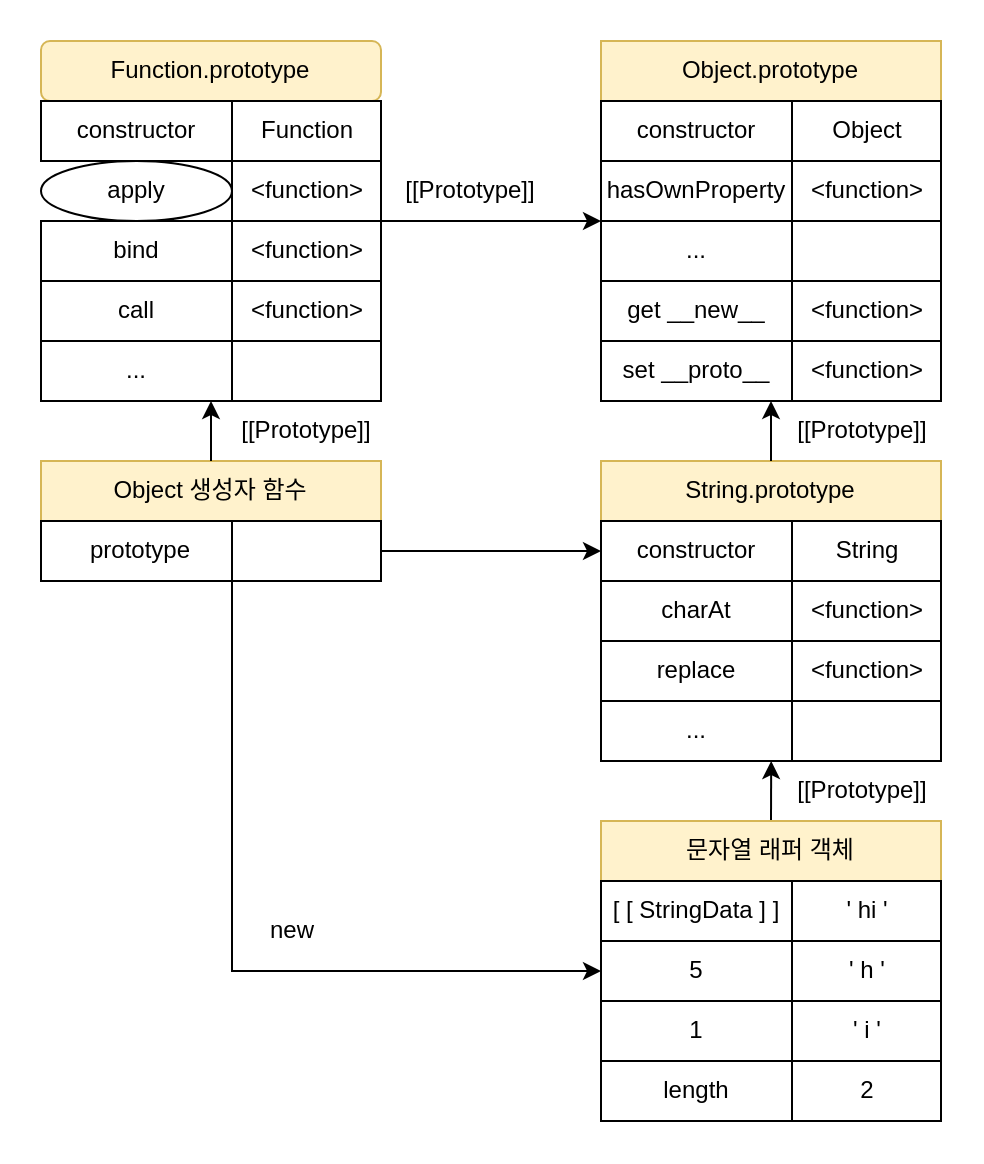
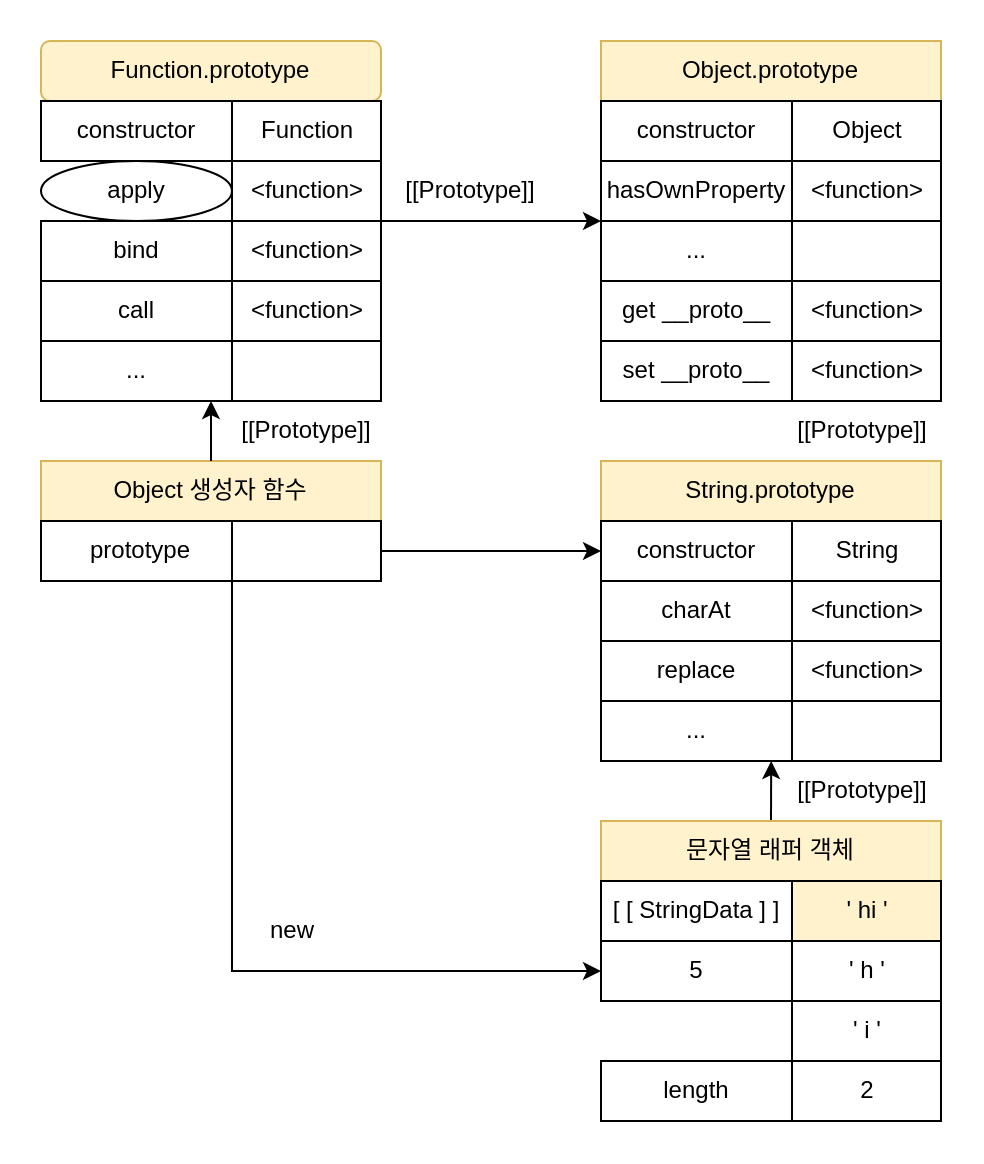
(697, 311) -> (697, 311)
(771, 438) -> none
(867, 911) -> (867, 911)
(697, 1031) -> none
